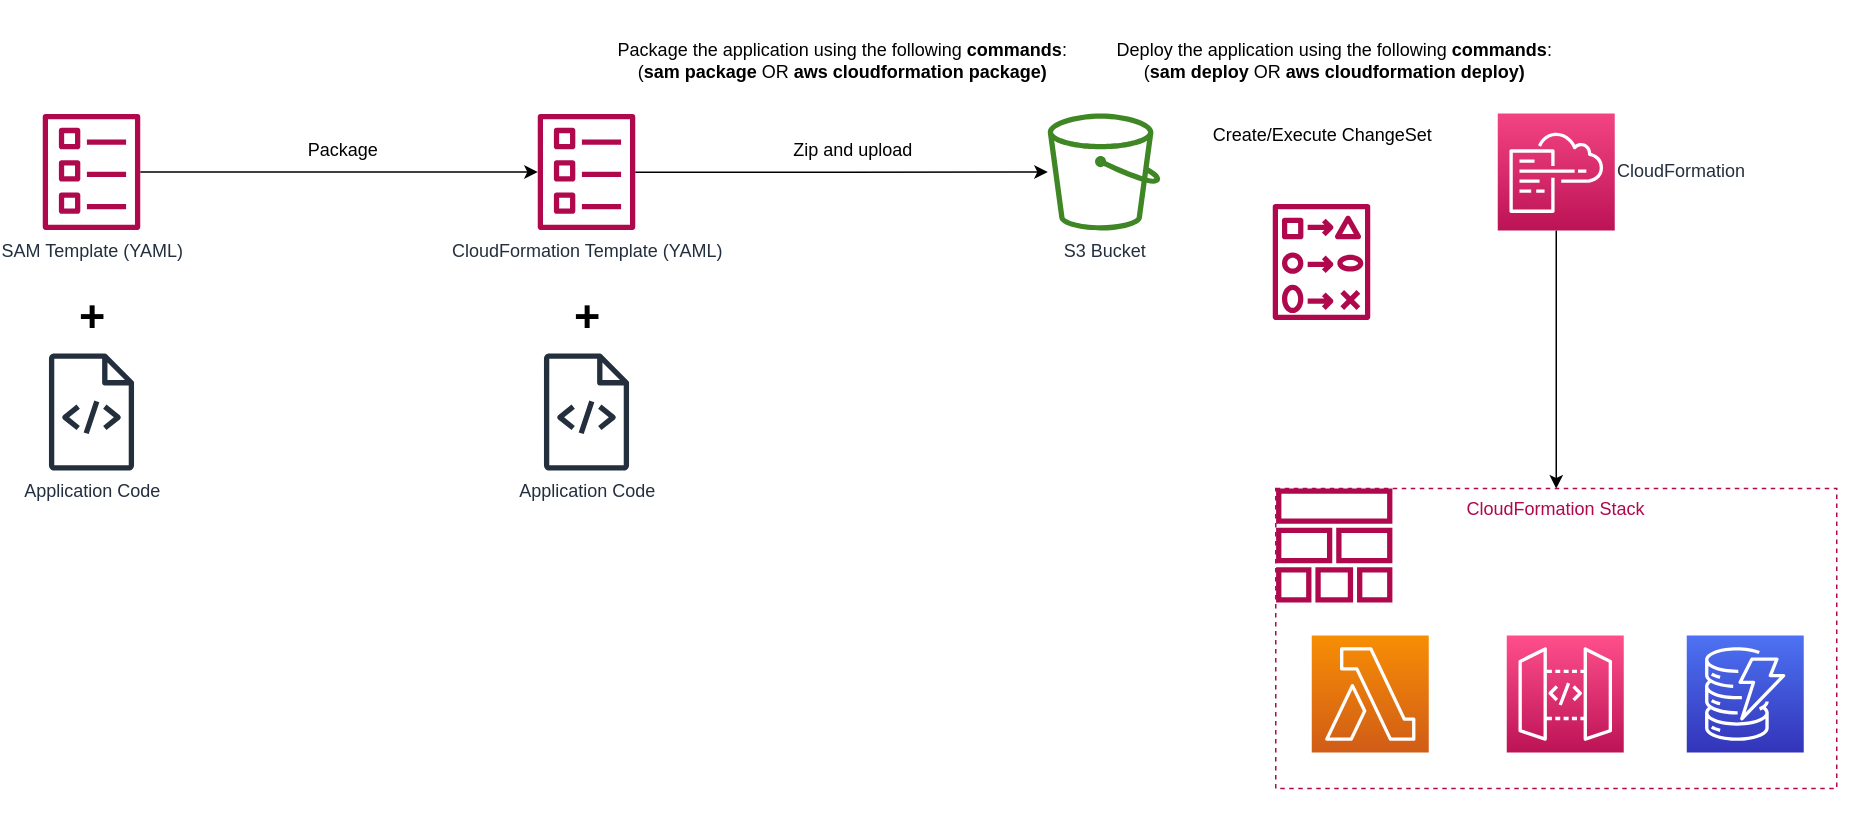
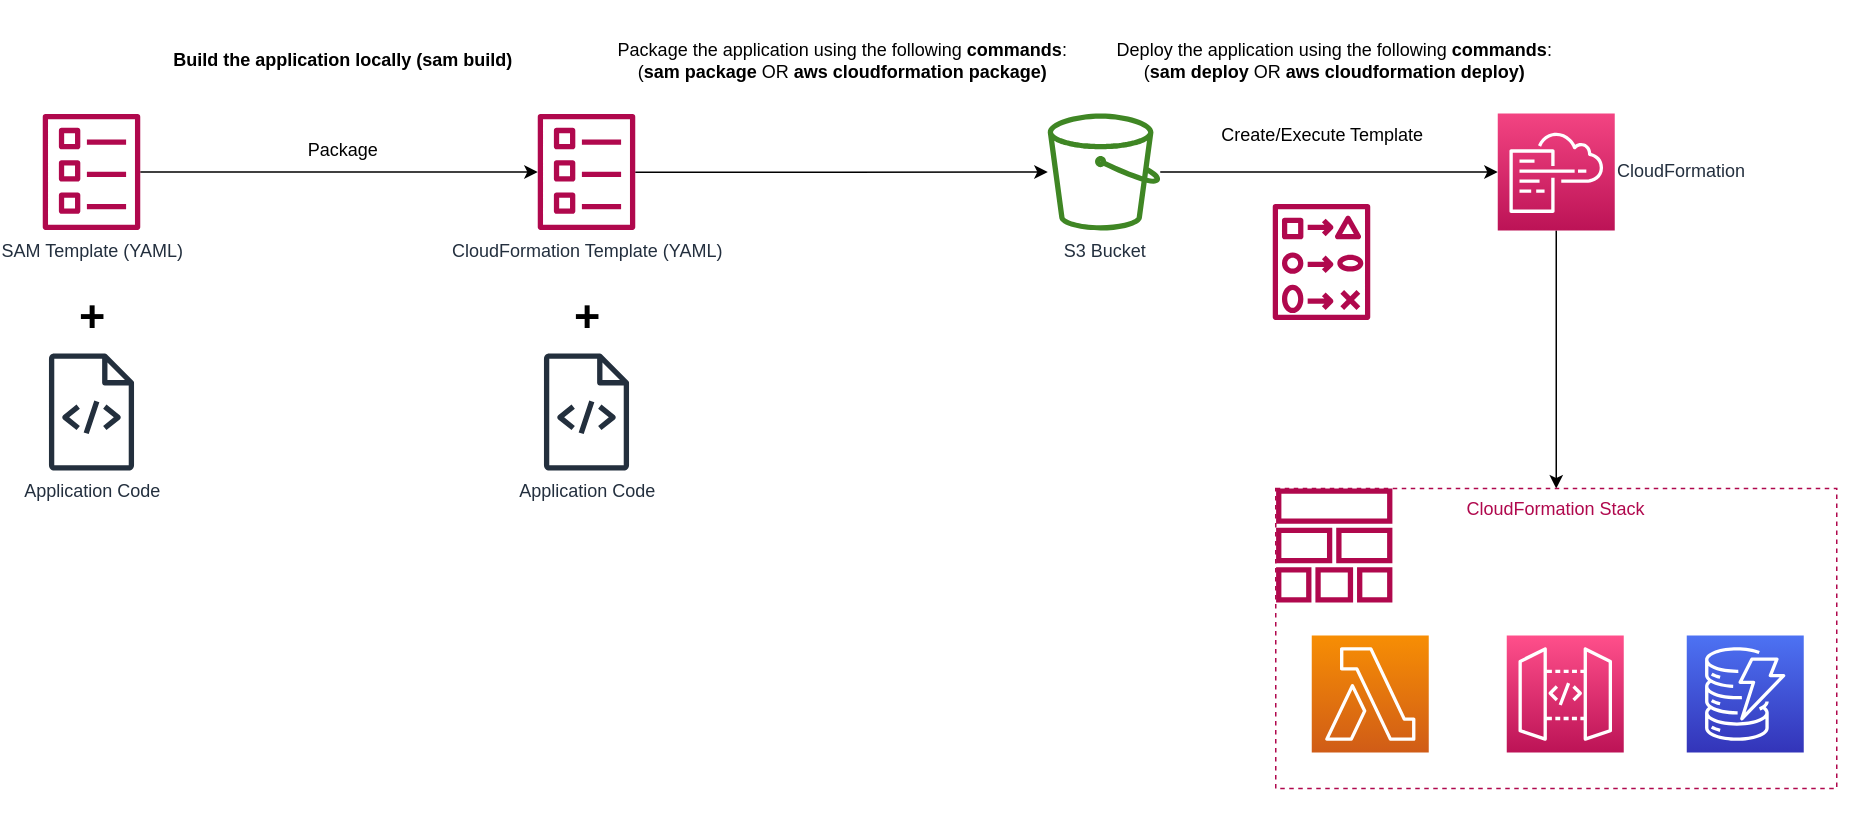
none -> (343, 61)
(1323, 136) -> (1323, 136)
(853, 151) -> none
none -> (1324, 172)
